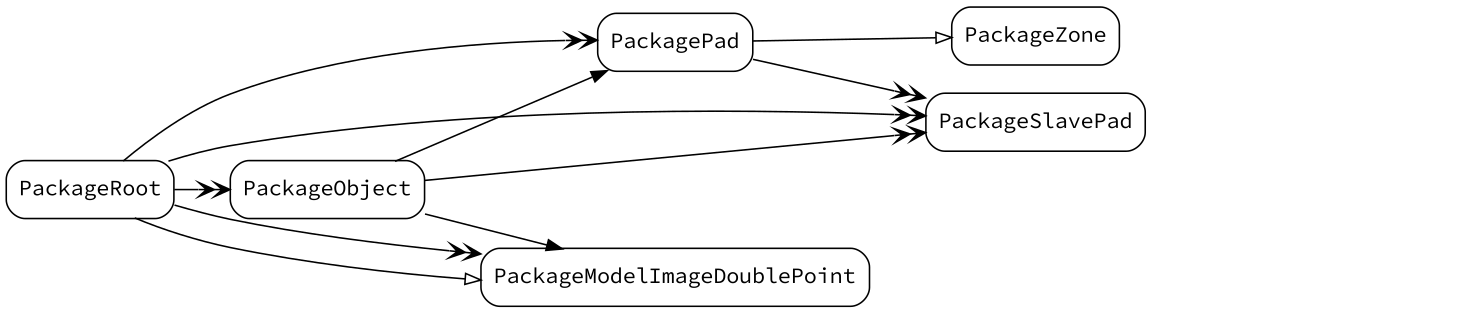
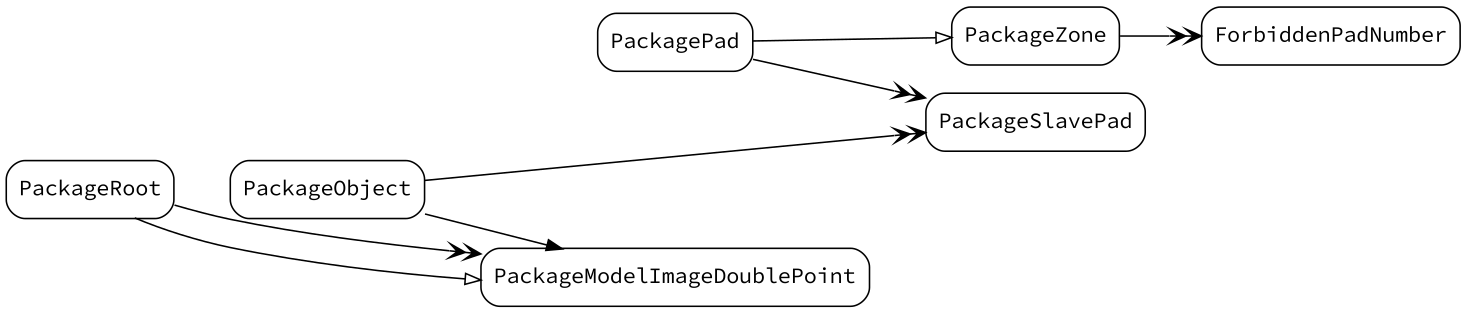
none -> (1331, 36)
(333, 65) -> none
(530, 116) -> none
(469, 130) -> none
(186, 190) -> none
